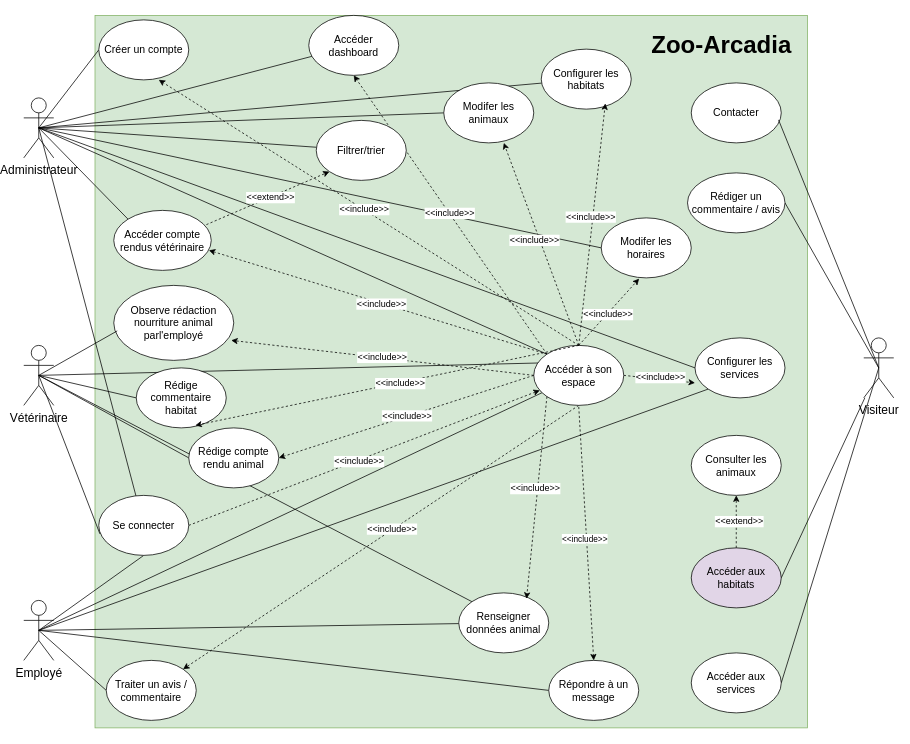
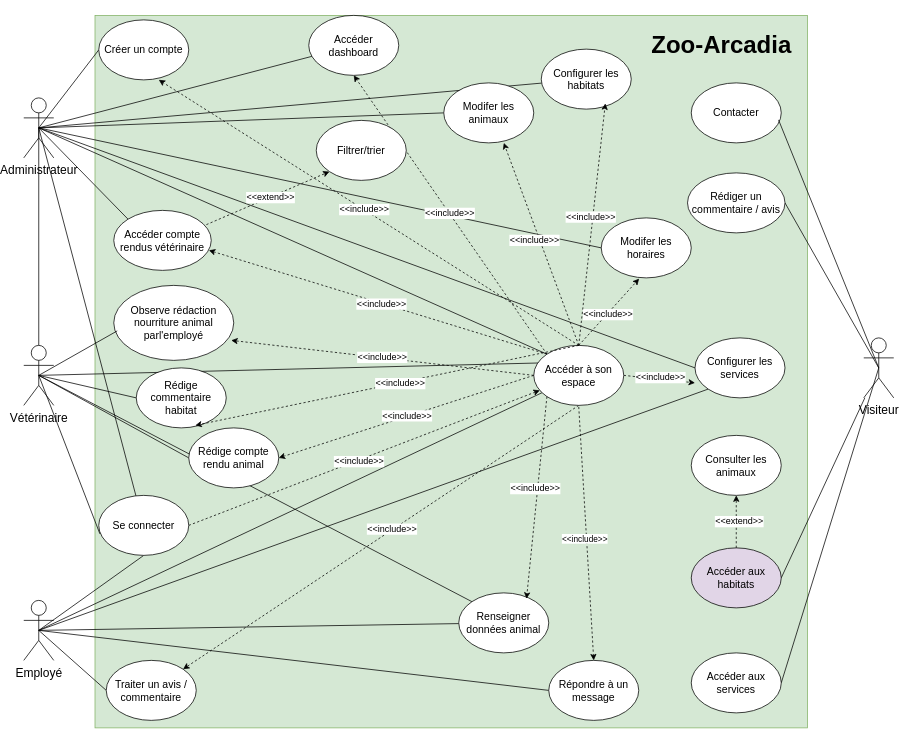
(184, 138) -> (39, 243)
